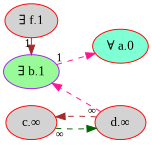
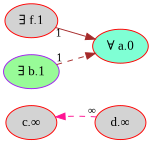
(31, 41) -> (71, 32)
(71, 60) -> (71, 60)
(81, 100) -> none
(81, 116) -> (81, 116)
(71, 129) -> none
